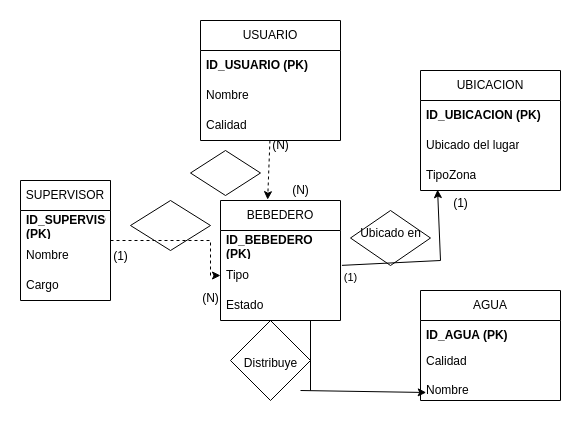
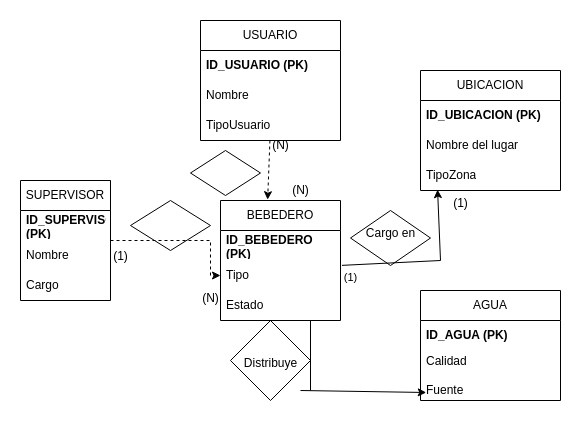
(227, 126) -> (240, 126)
(476, 146) -> (474, 146)
(391, 234) -> (391, 234)
(447, 376) -> (447, 376)
